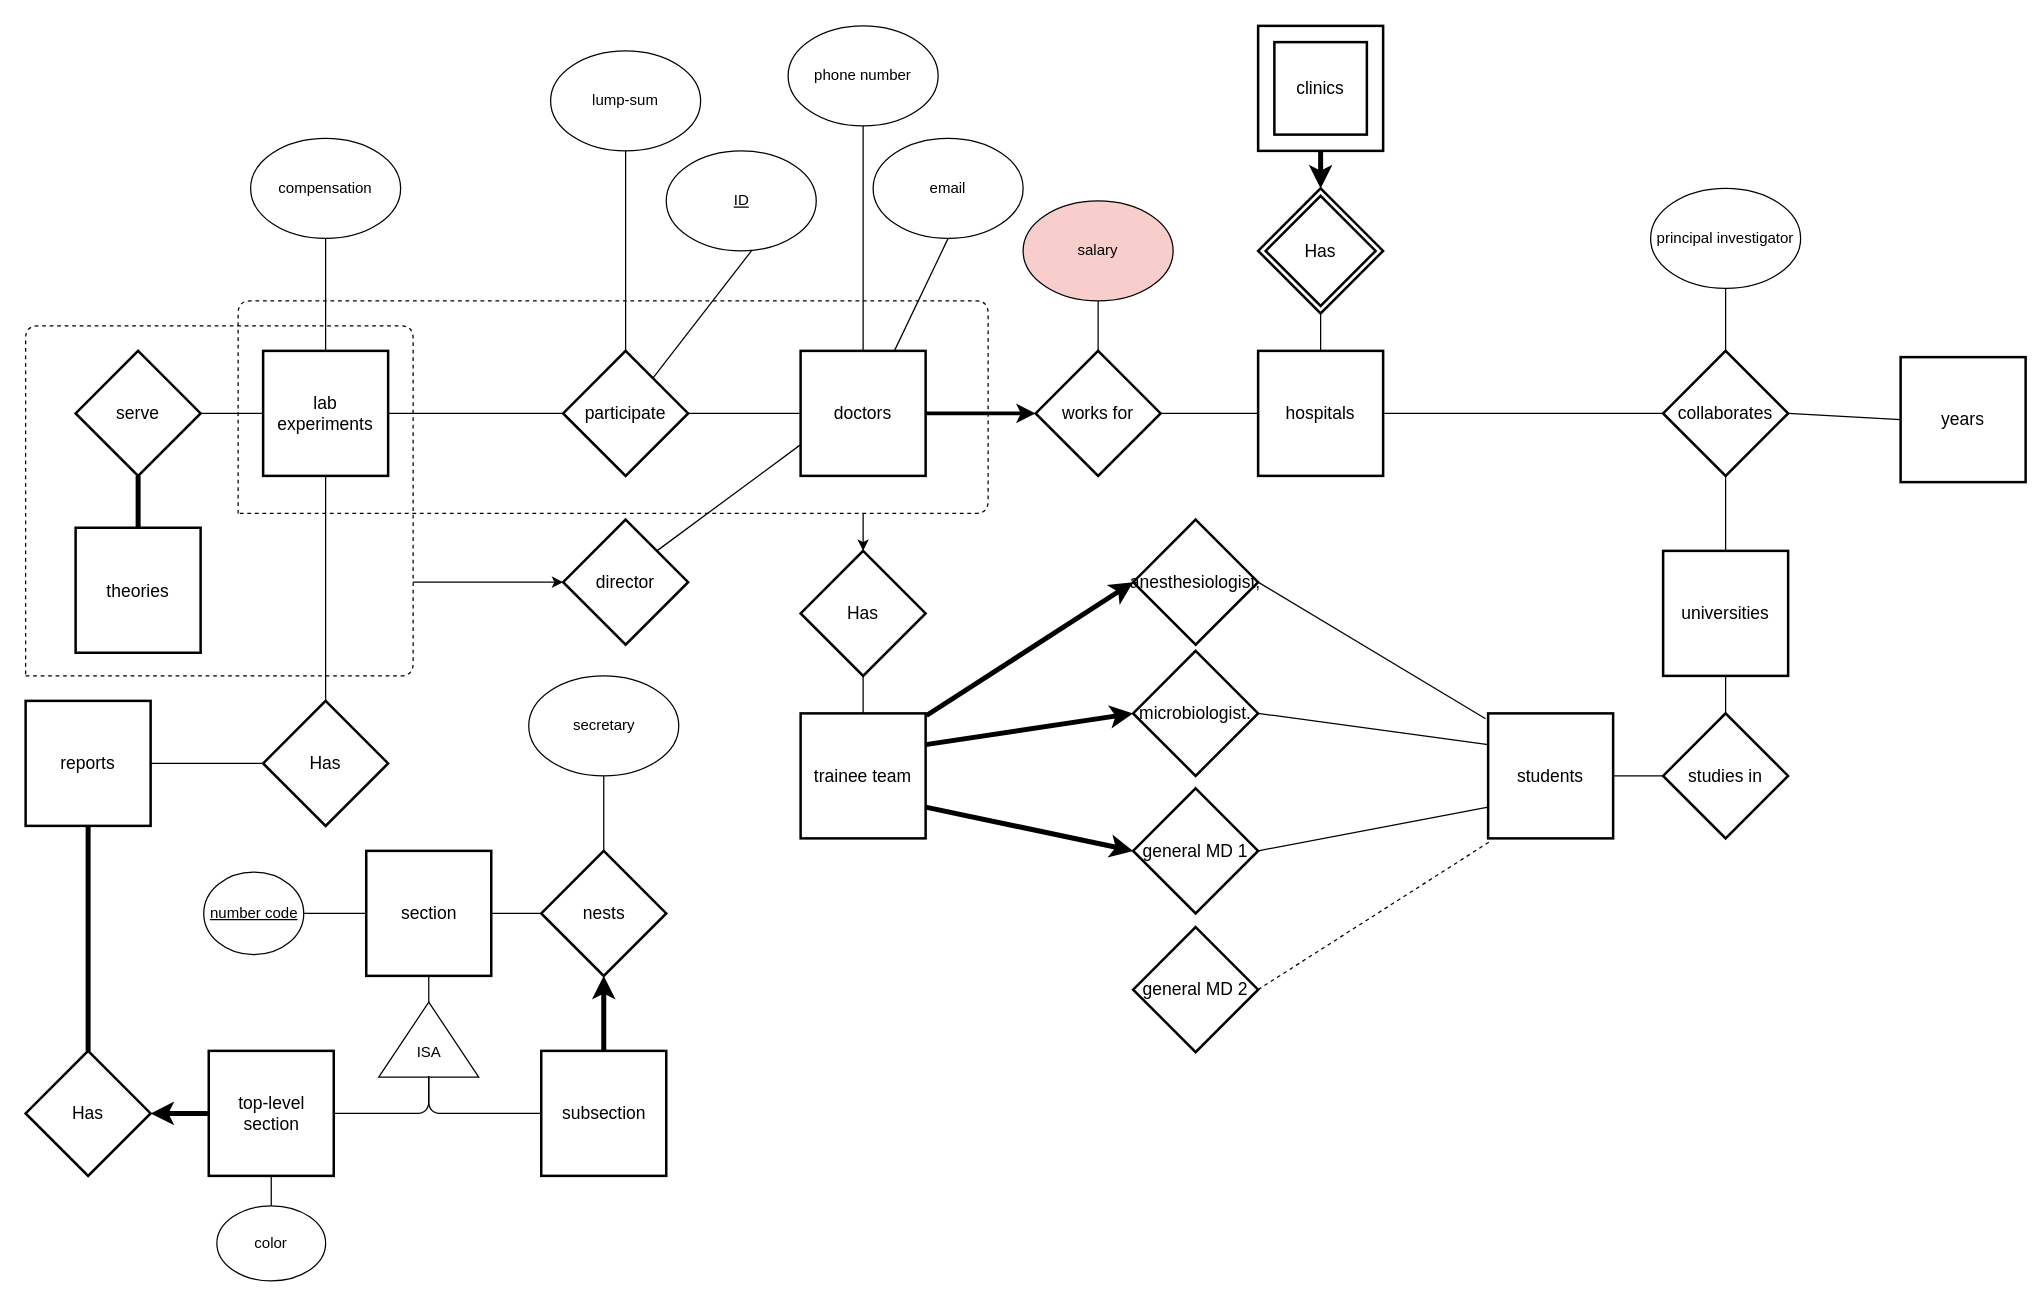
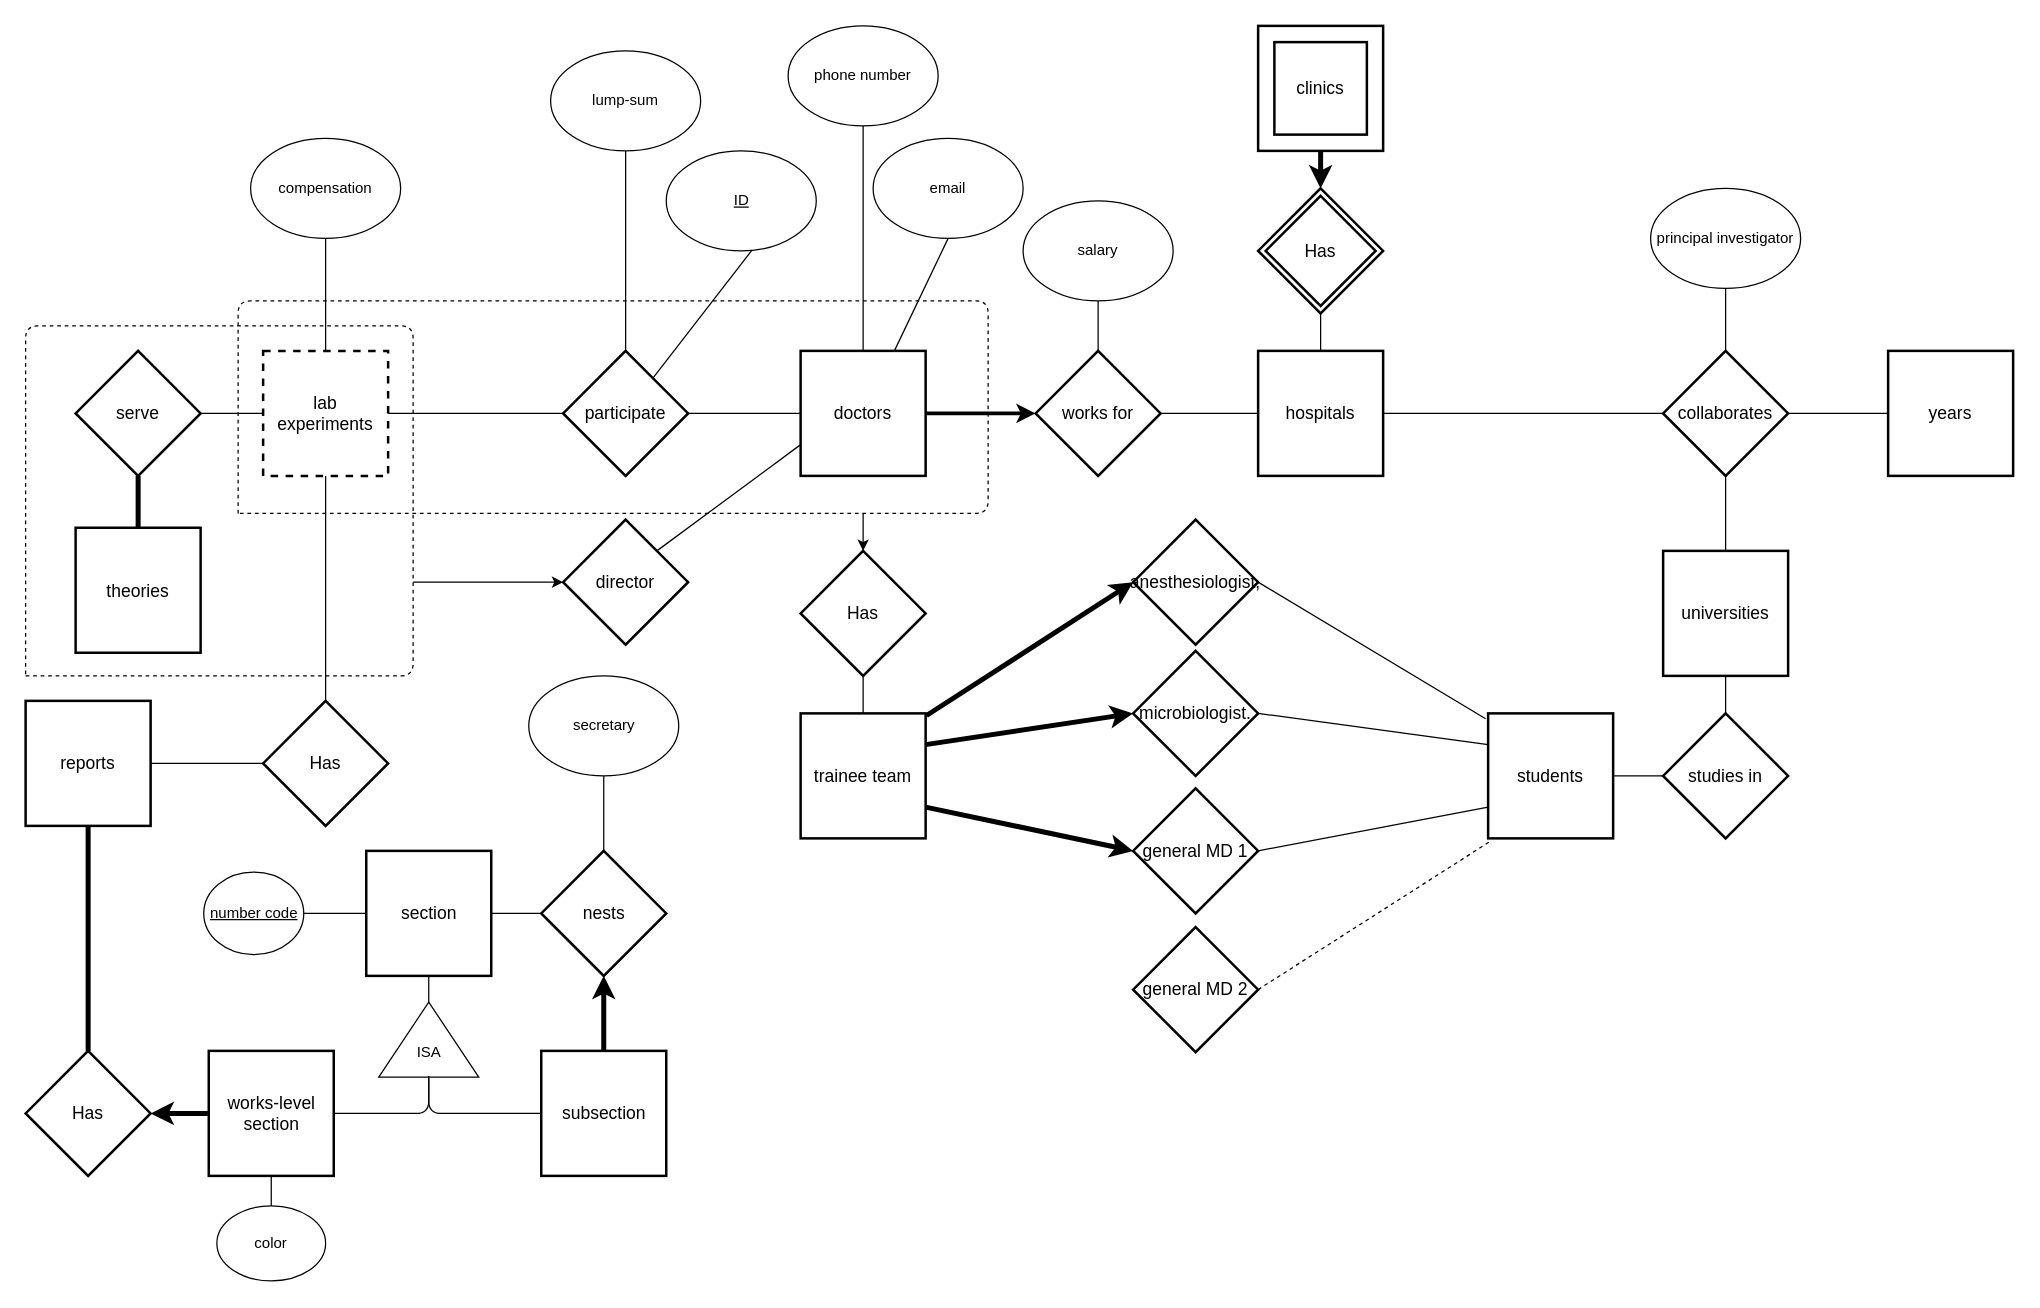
(1098, 251) -> (1098, 251)
(326, 413) -> (326, 413)
(1963, 419) -> (1951, 413)
(272, 1113) -> (272, 1113)
